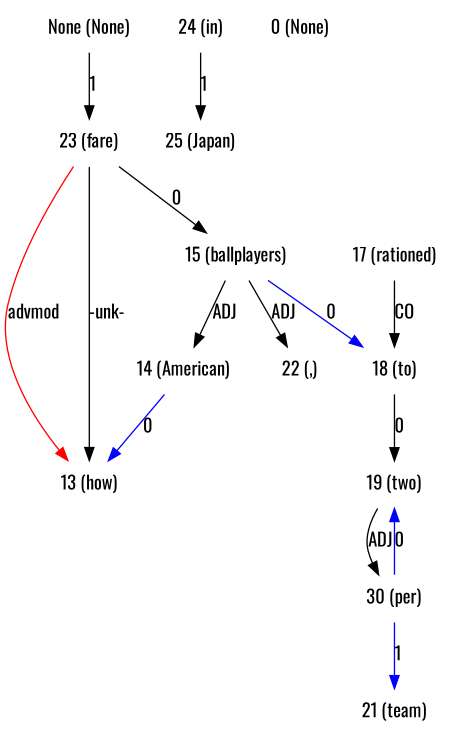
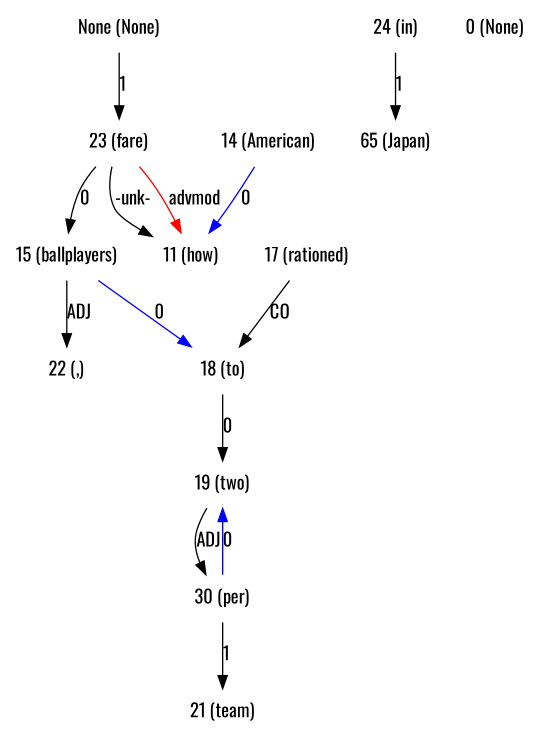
(201, 143) -> (396, 143)
(213, 308) -> none
(89, 485) -> (191, 257)
(394, 649) -> (223, 649)
